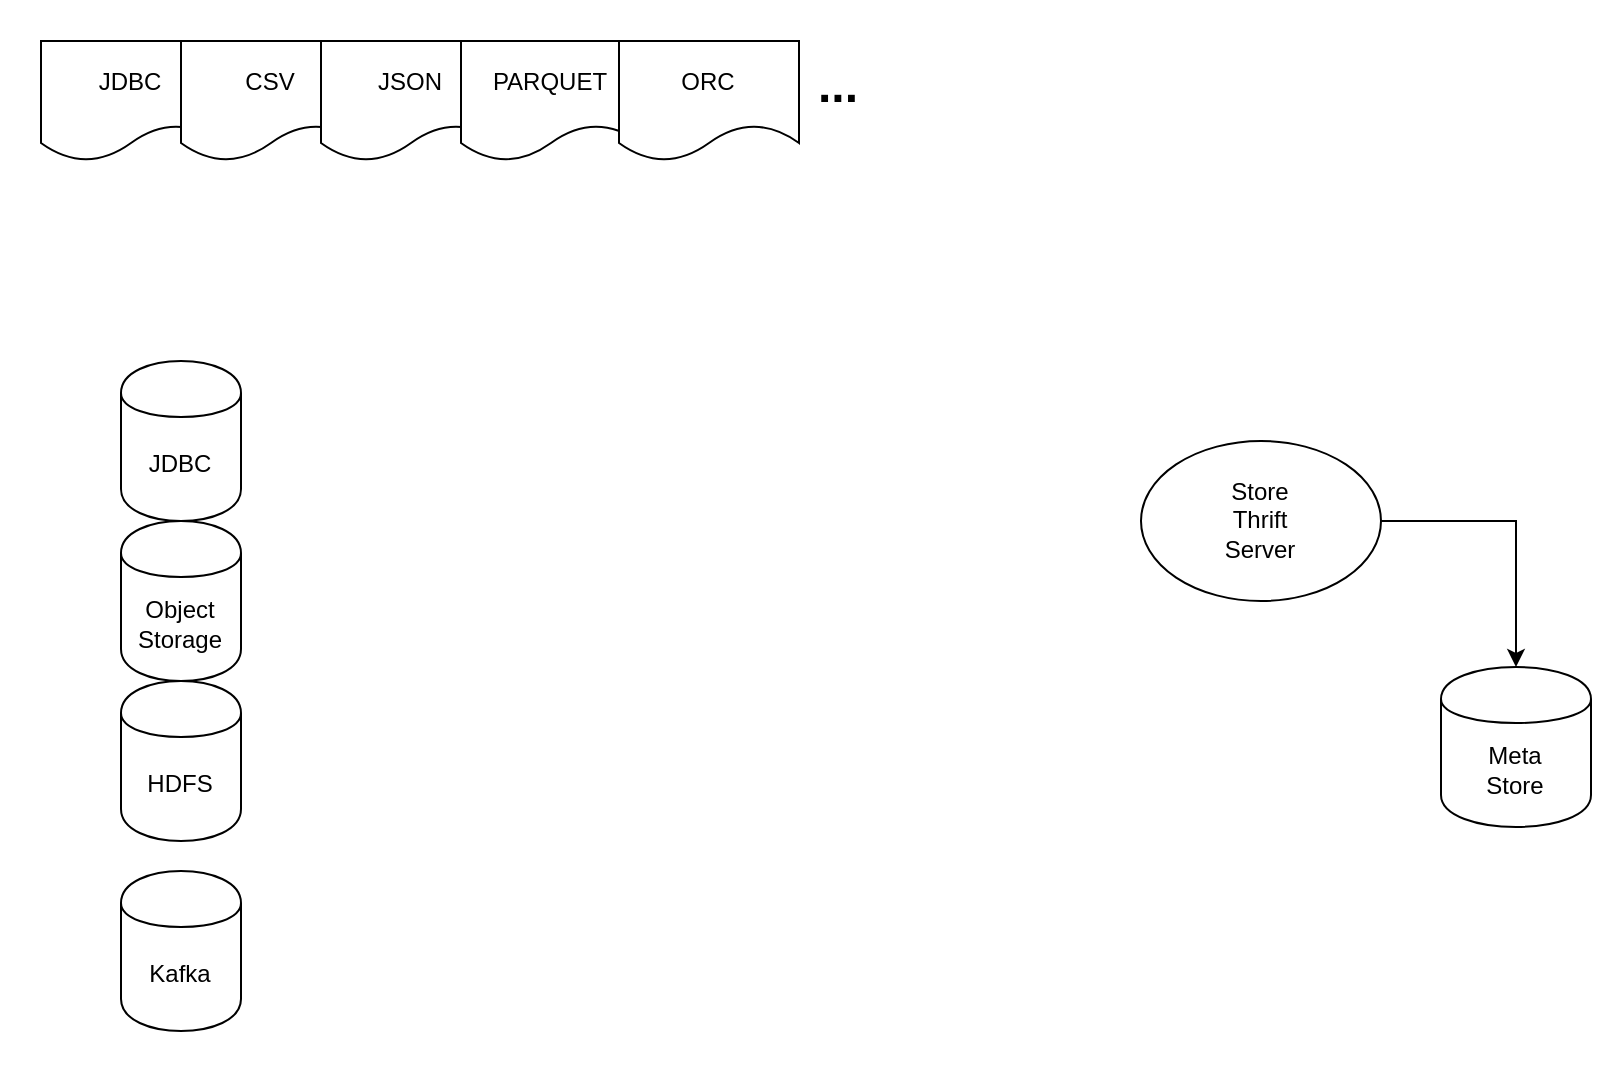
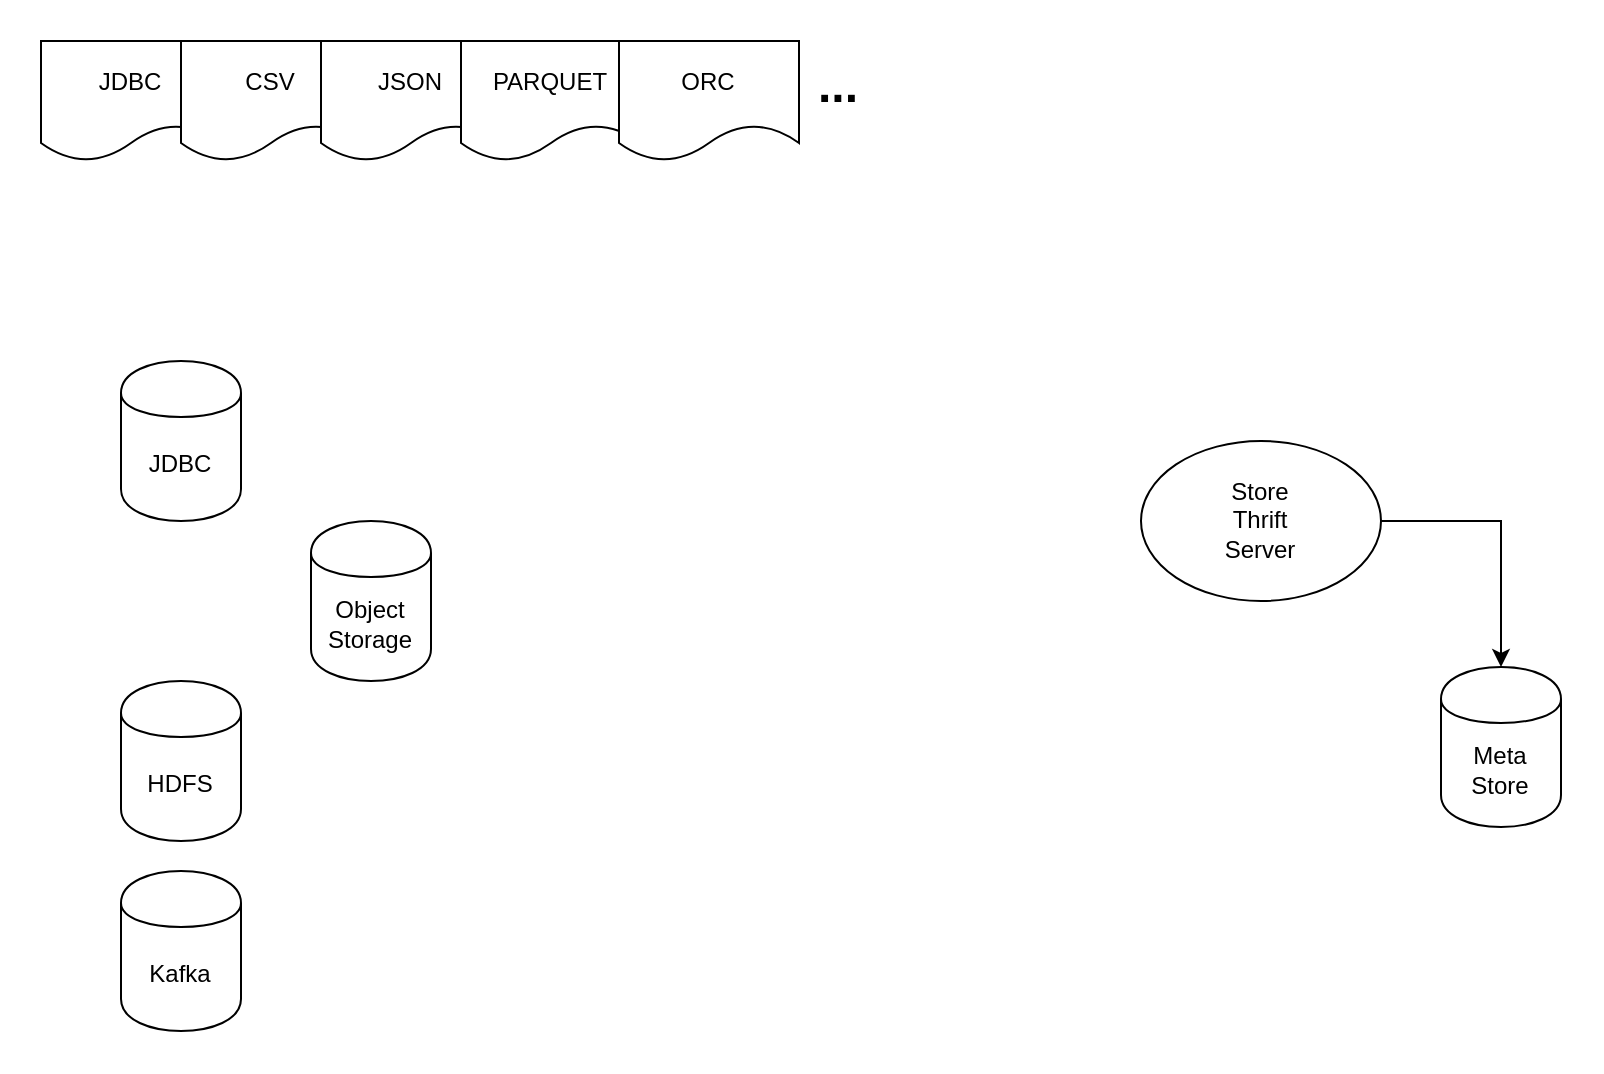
(181, 601) -> (371, 601)
(1516, 747) -> (1501, 747)
